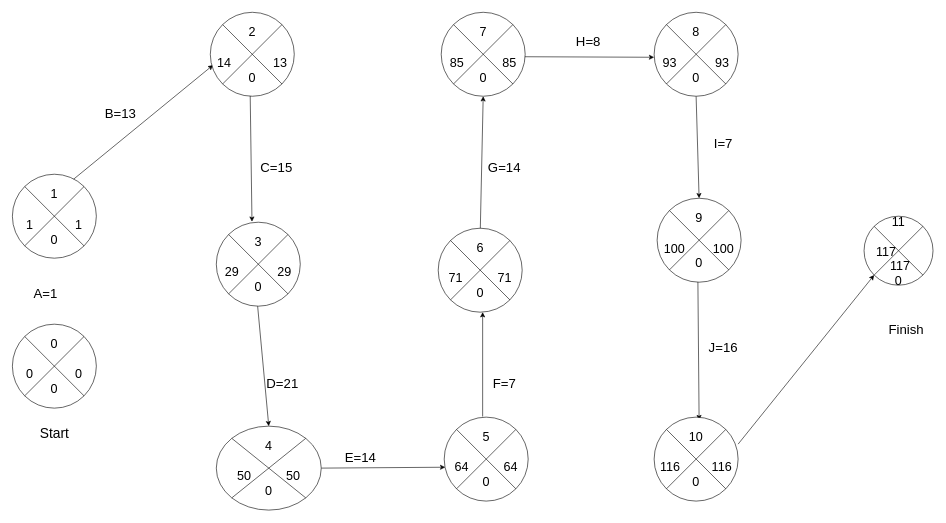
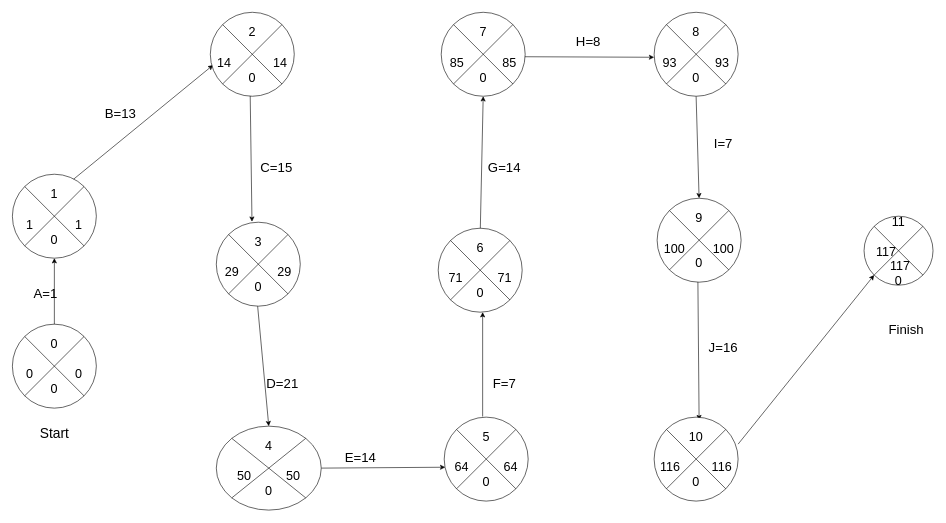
(252, 54) -> (252, 54)
none -> (54, 296)
